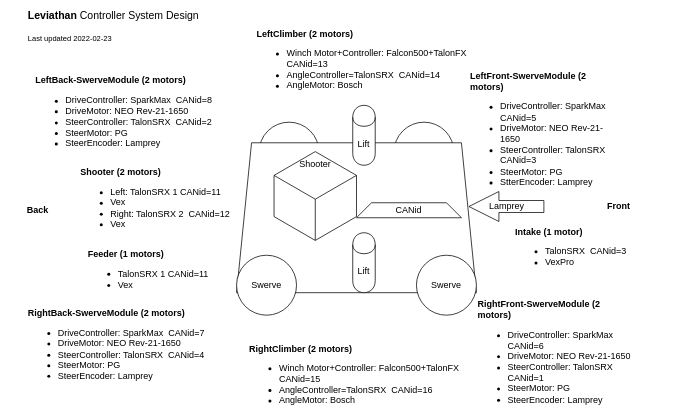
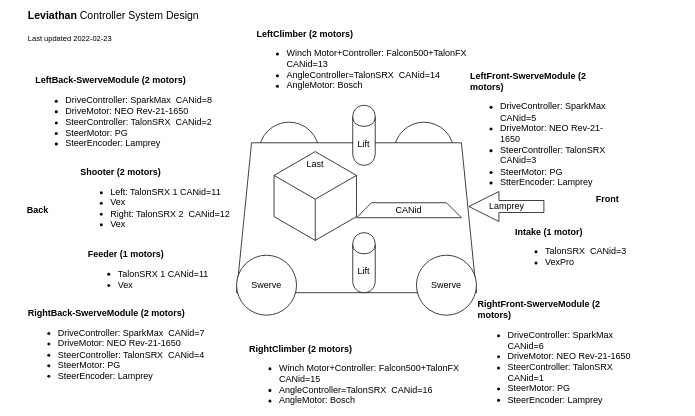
(315, 165) -> (315, 165)
(619, 207) -> (608, 199)
